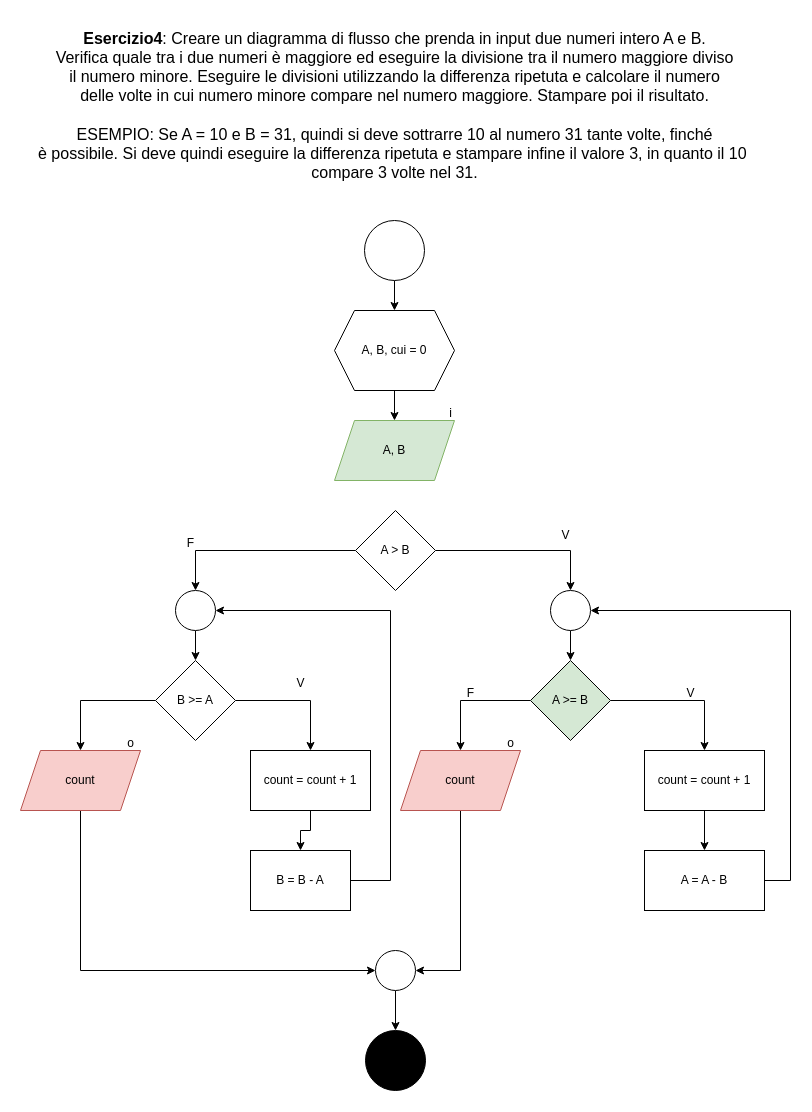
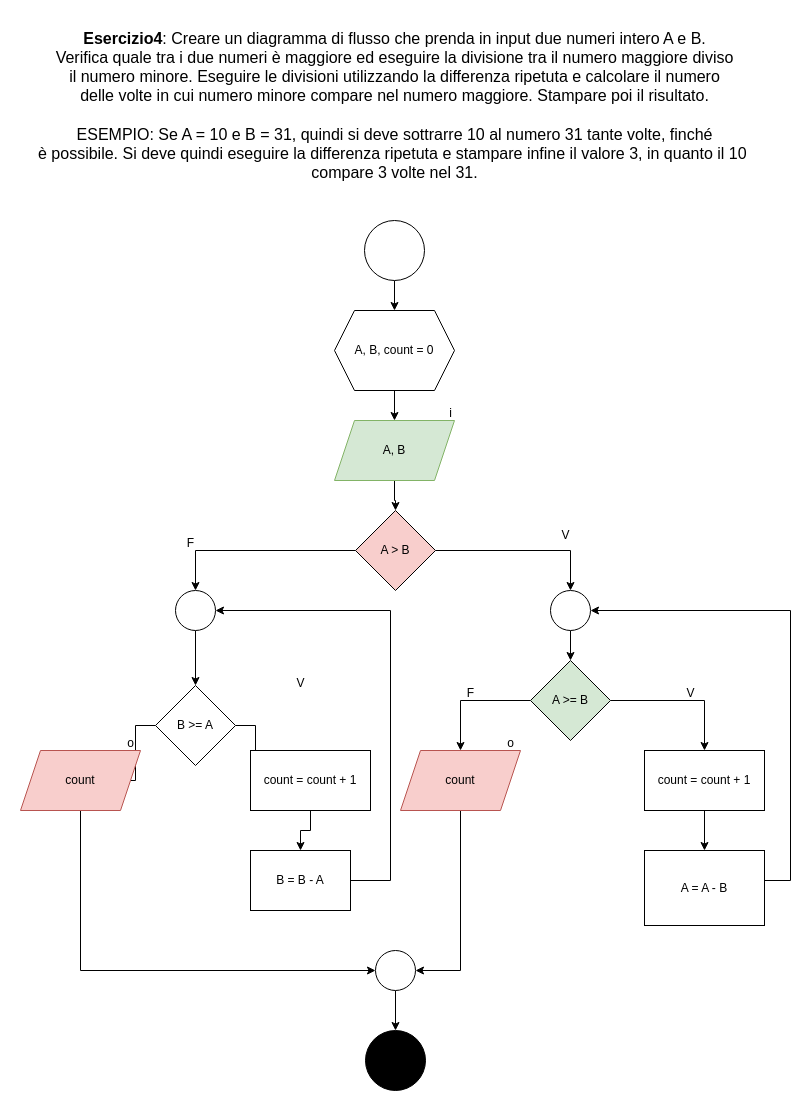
(395, 351) -> (395, 351)
none -> (395, 493)
(396, 551) -> (396, 551)
(196, 701) -> (196, 726)
(705, 881) -> (705, 888)
